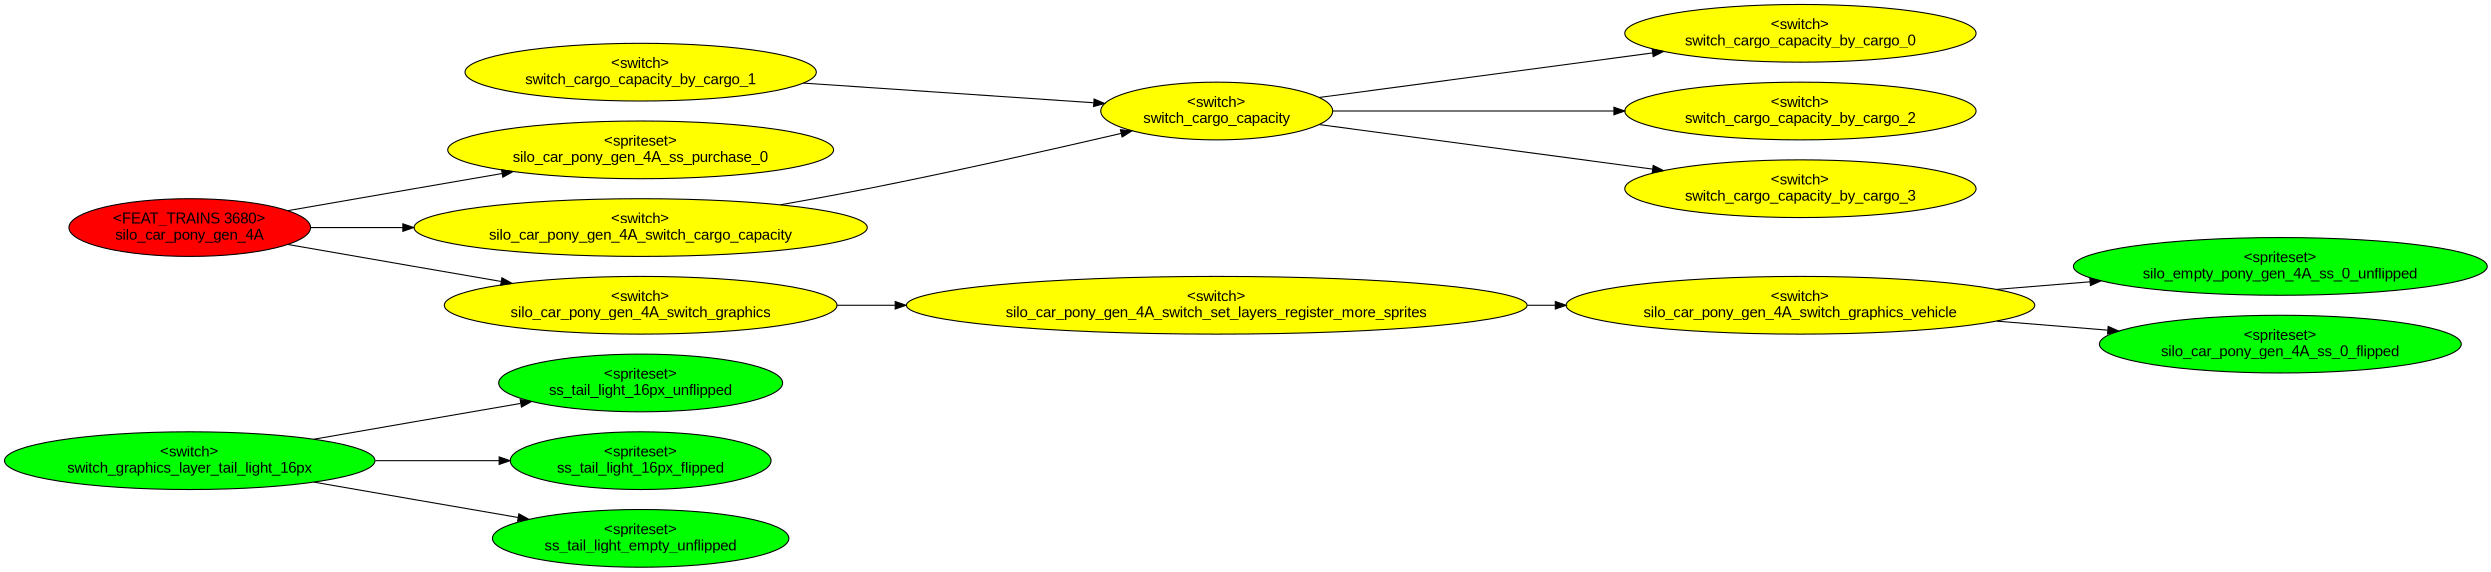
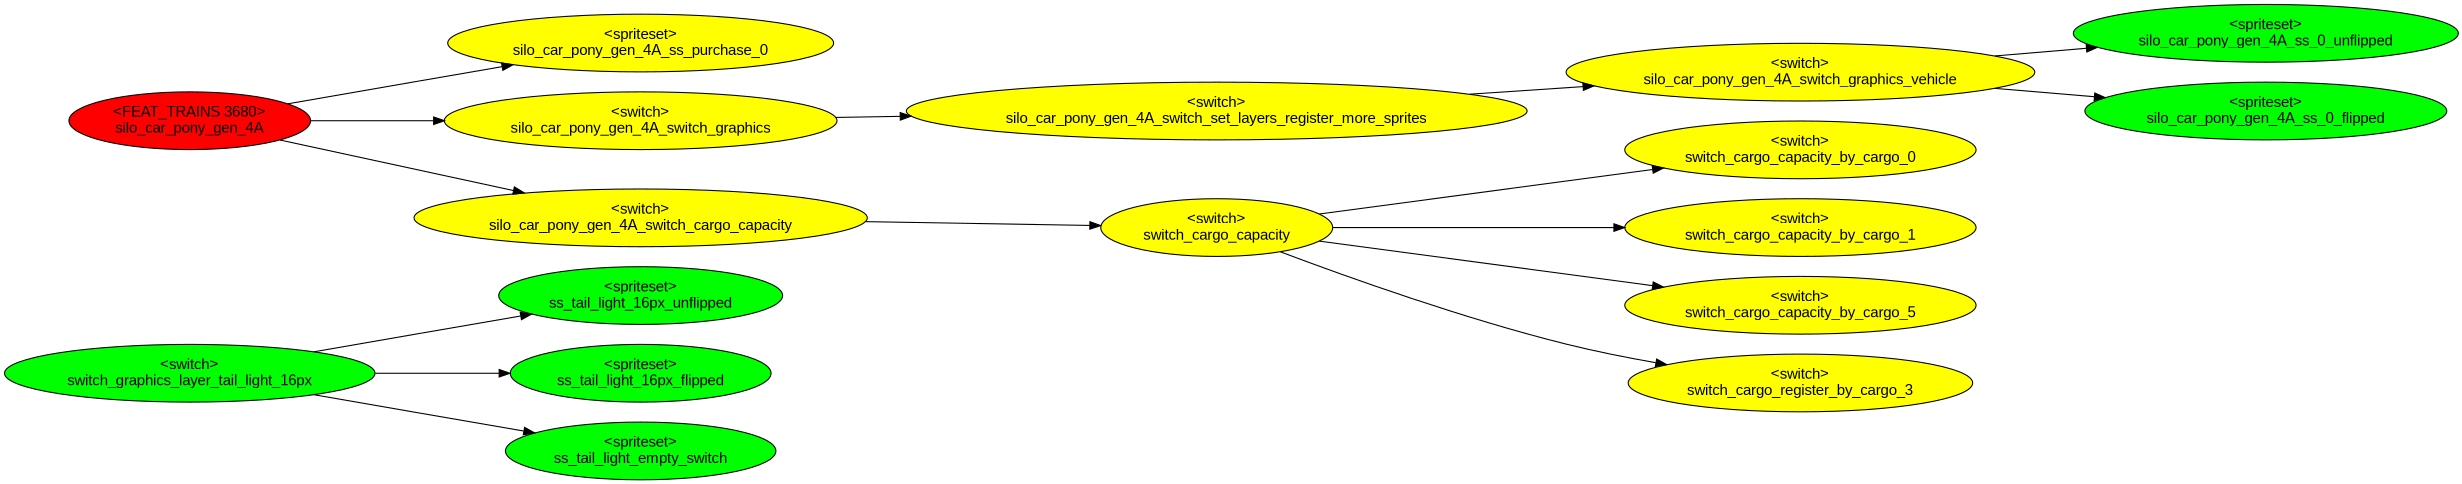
(948, 93) -> (1473, 228)
(1800, 111) -> (1800, 305)
(1800, 189) -> (1800, 383)
(2280, 266) -> (2266, 33)
(641, 538) -> (641, 451)
